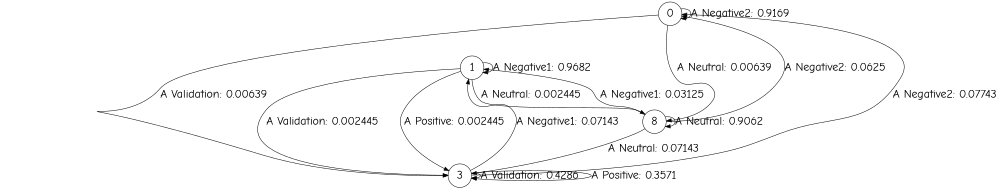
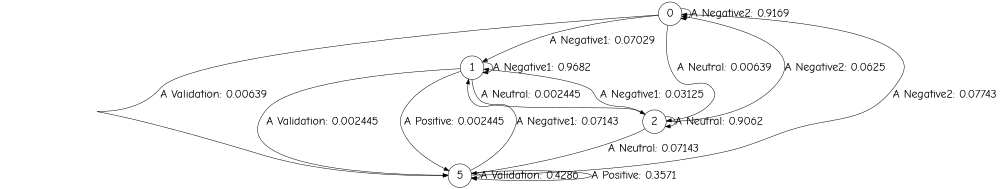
none -> (570, 29)
(654, 122) -> (654, 122)
(460, 176) -> (460, 176)
